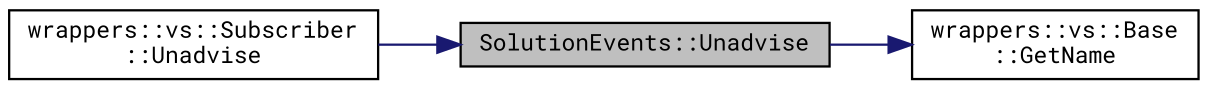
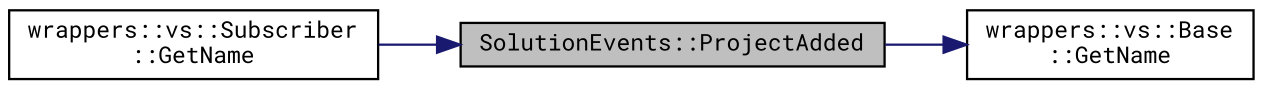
(194, 45) -> (194, 45)
(645, 45) -> (673, 45)
